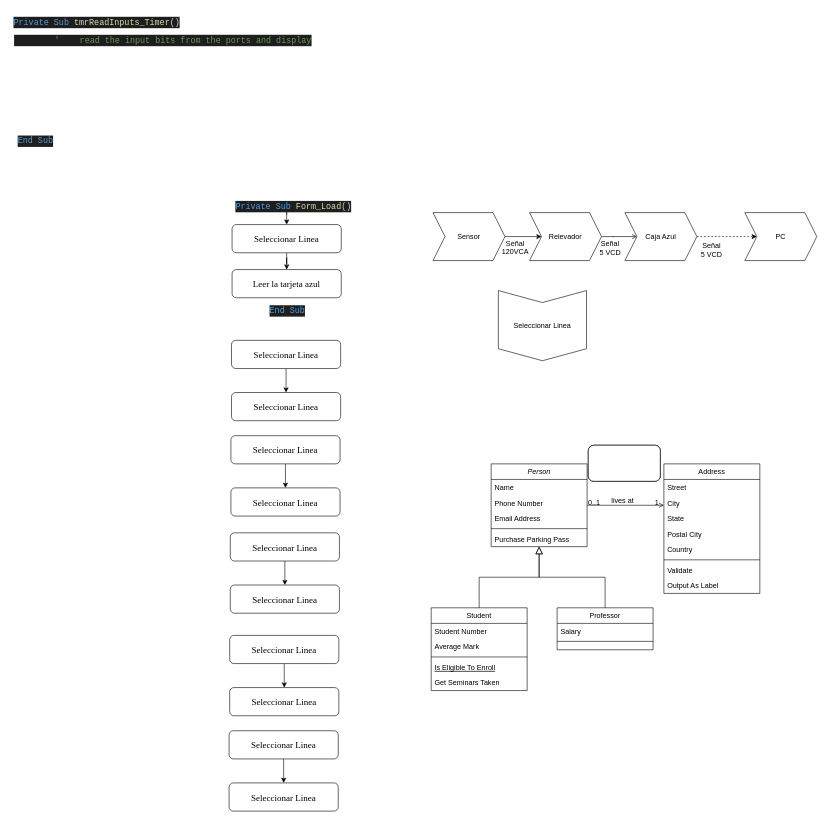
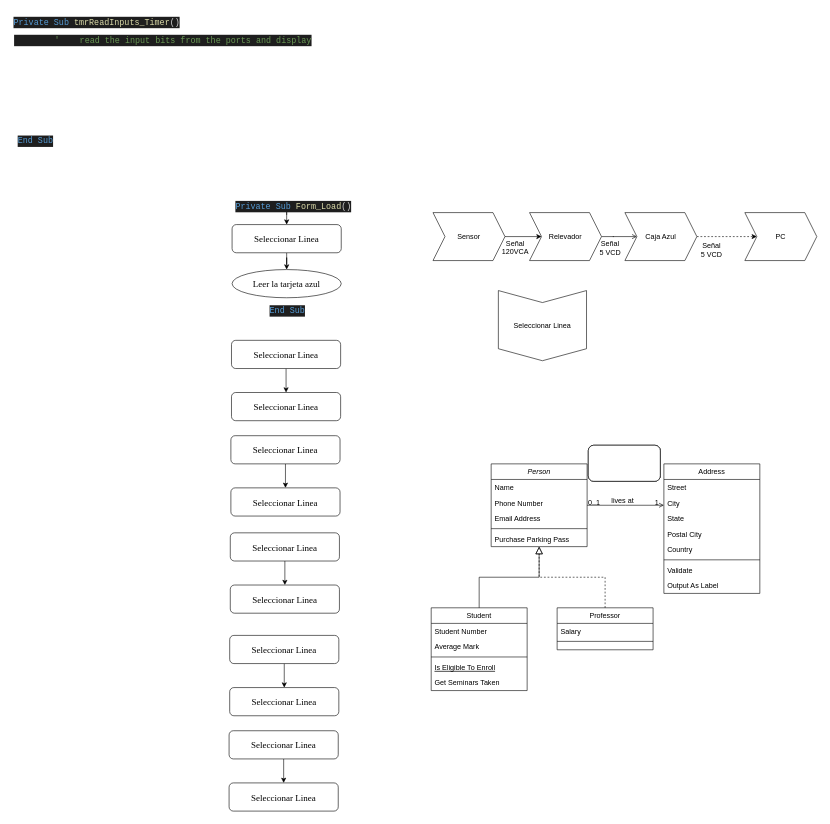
(287, 284) -> (287, 284)
(587, 578) -> (587, 578)
